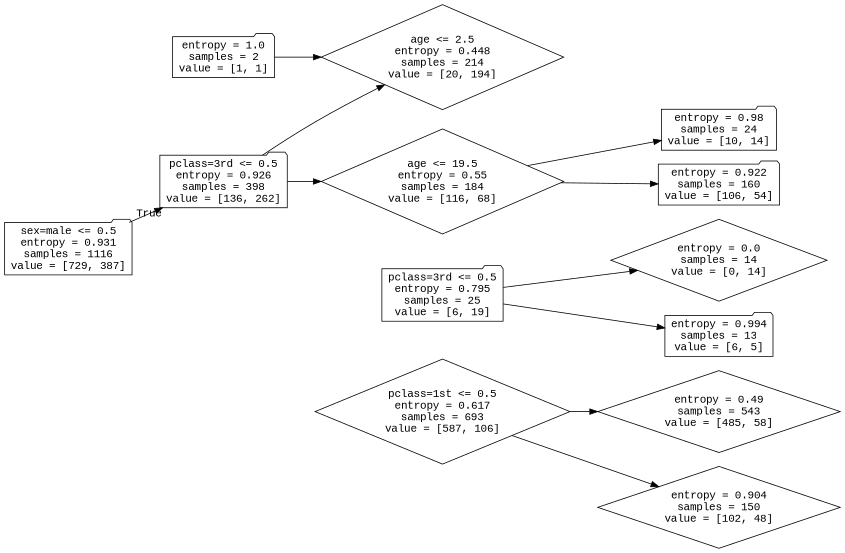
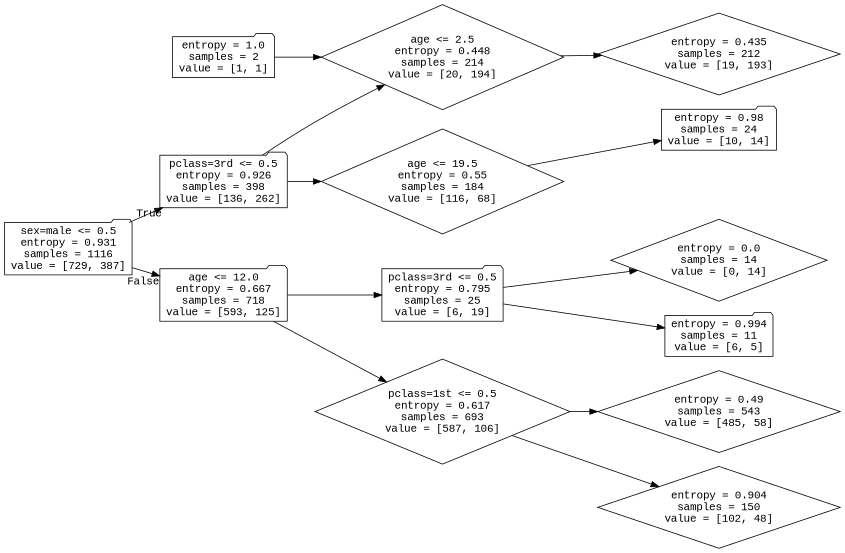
none -> (719, 54)
(719, 185) -> none
none -> (224, 295)
(719, 336) -> (719, 336)
